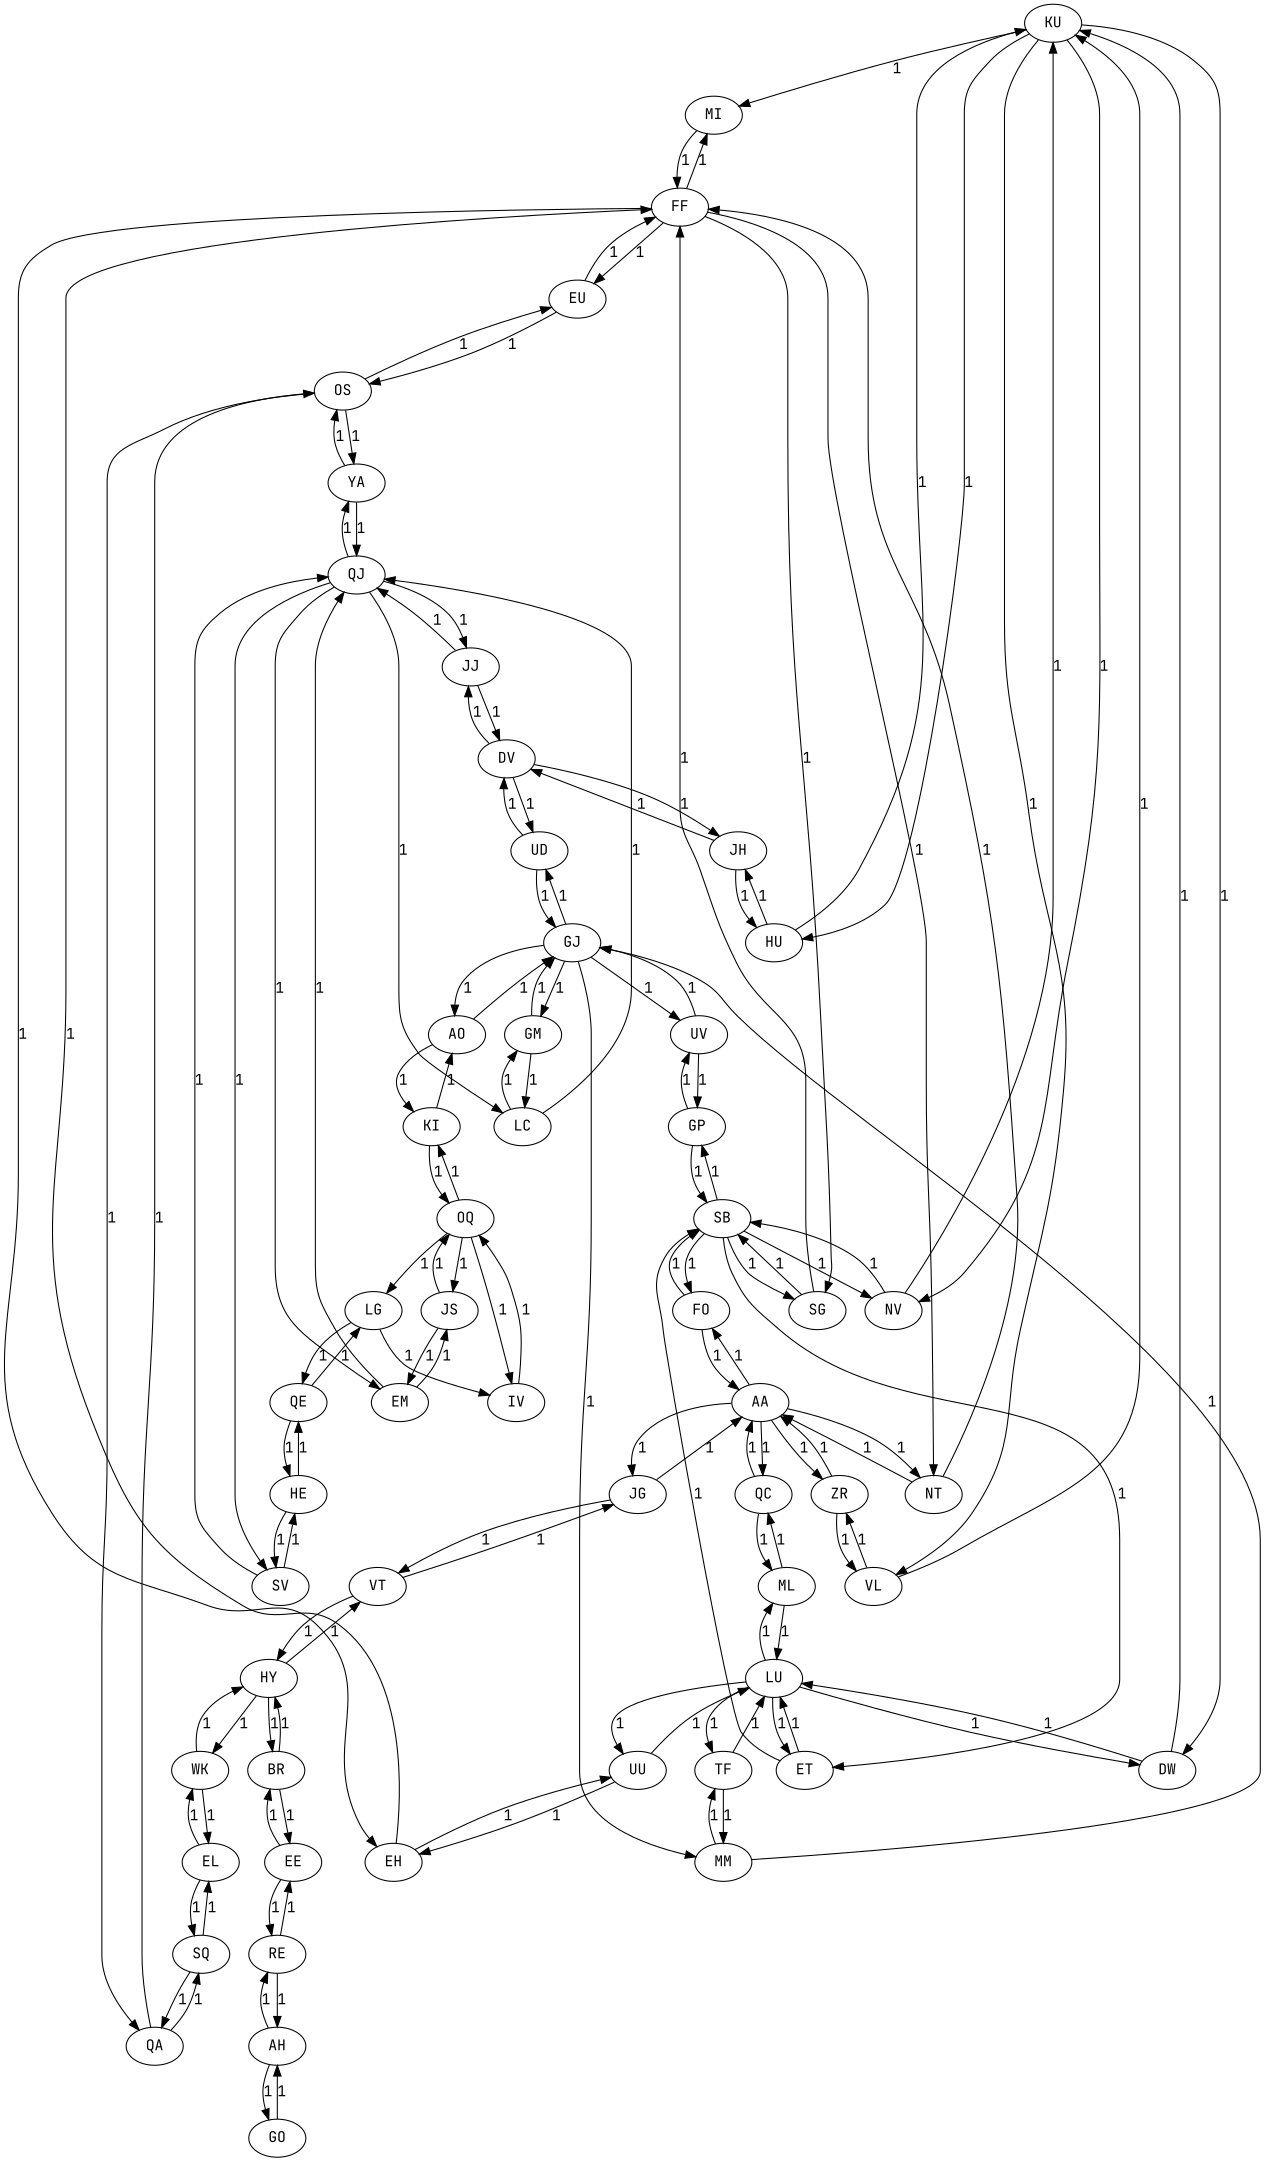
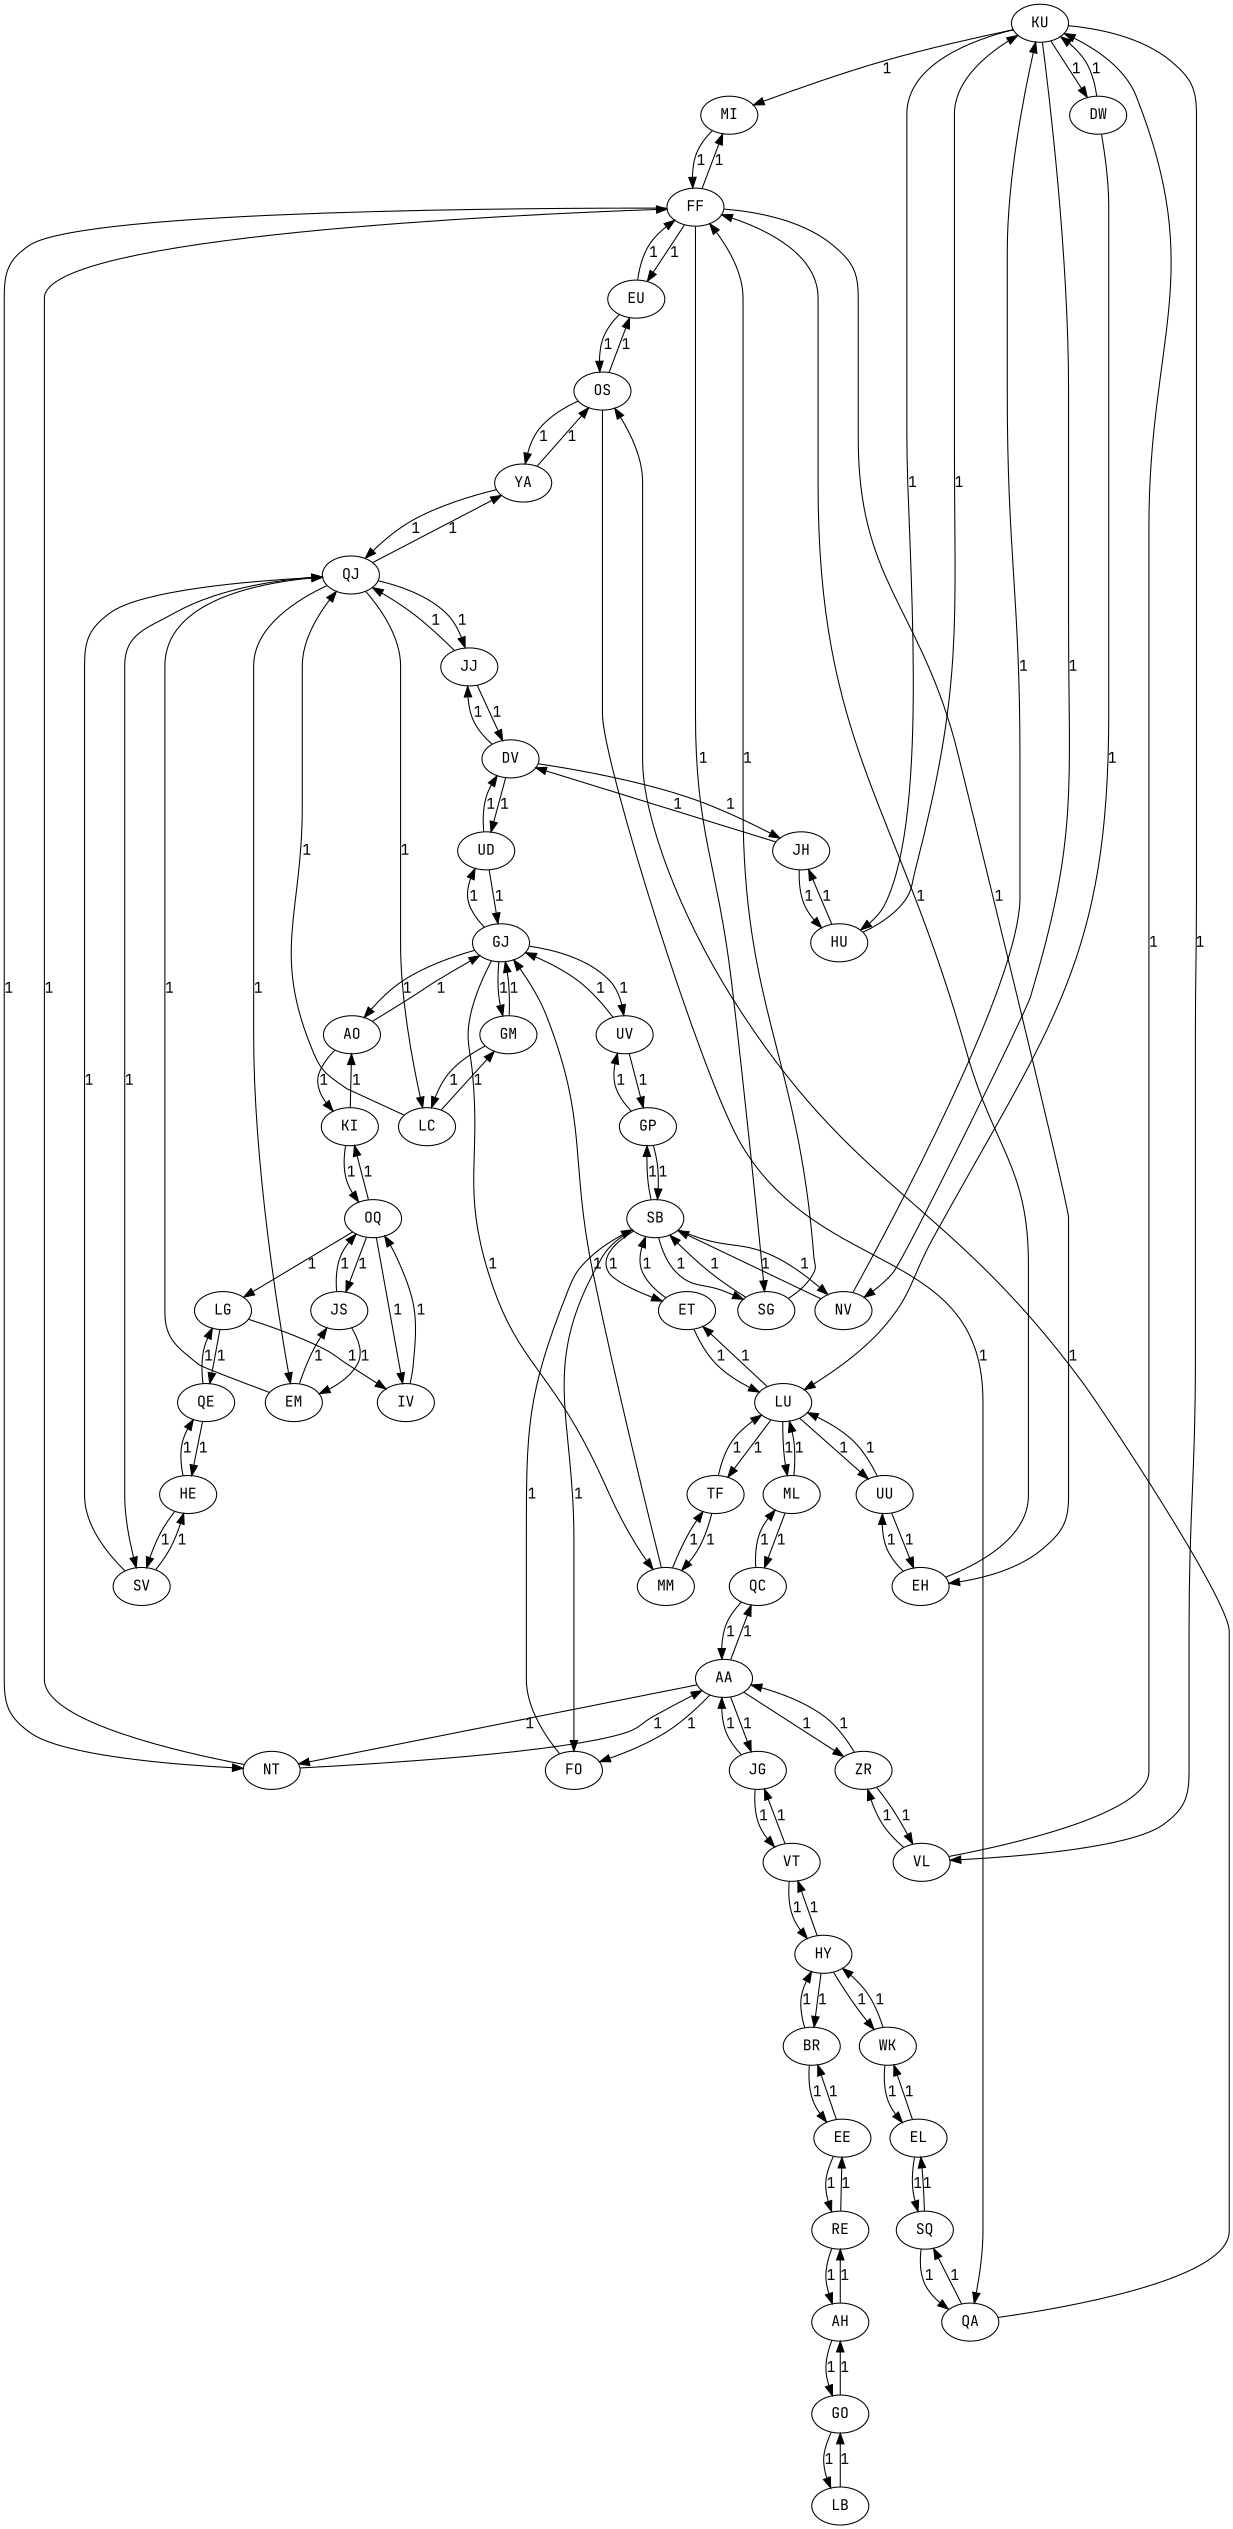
(710, 1360) -> none
(963, 1731) -> none
none -> (840, 2506)
